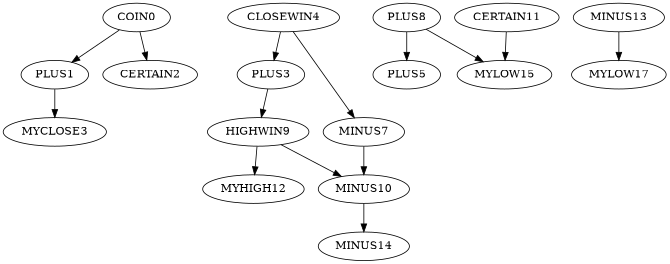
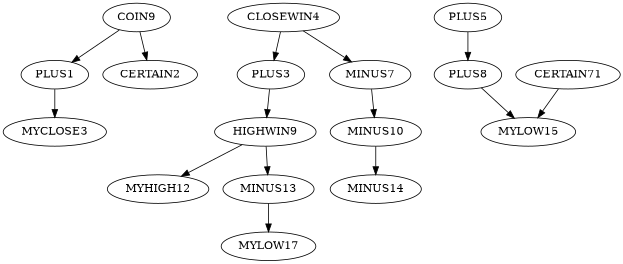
(137, 17) -> (137, 17)
(507, 17) -> (568, 75)
(407, 42) -> (468, 42)
(308, 159) -> (267, 157)
